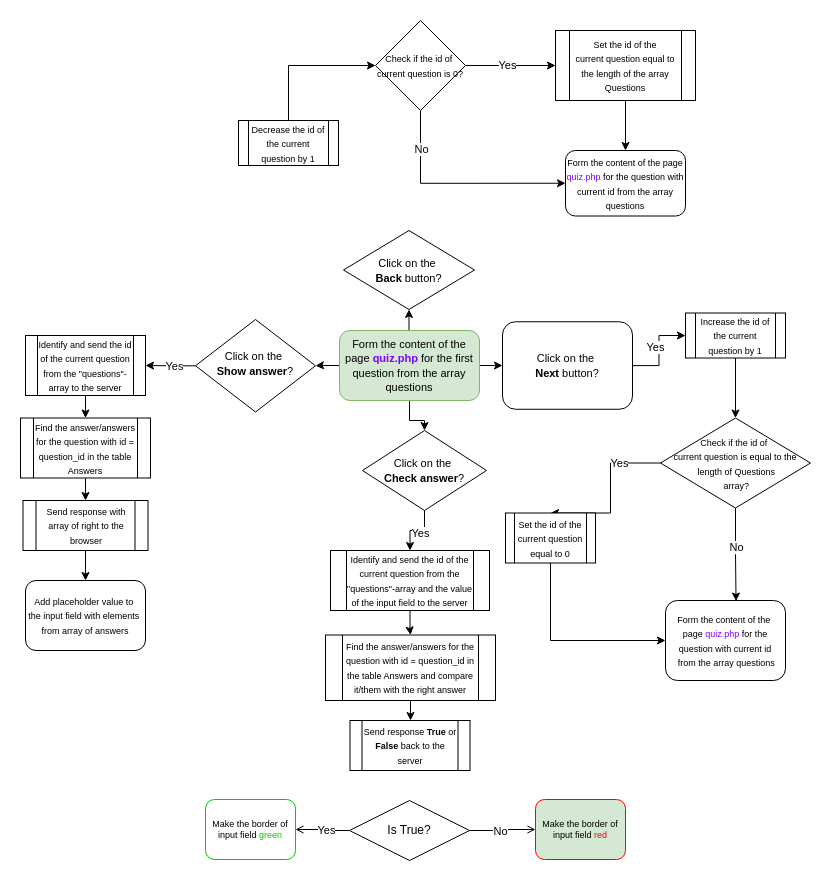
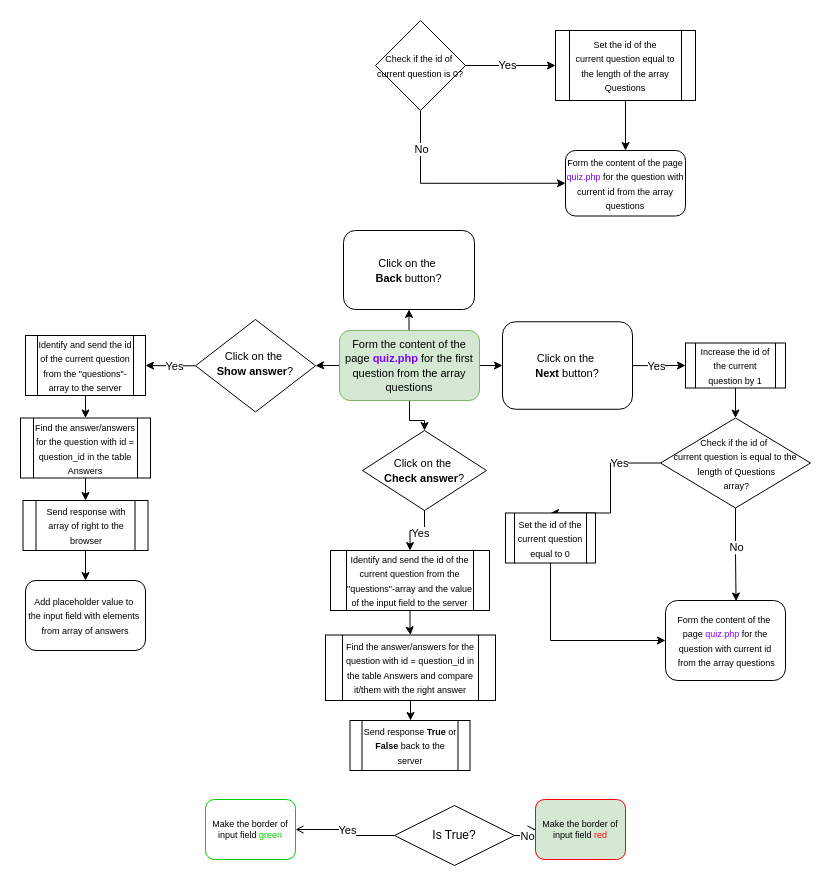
(301, 66) -> none
(289, 143) -> none
(409, 270) -> (409, 270)
(736, 336) -> (736, 366)
(410, 831) -> (455, 836)
